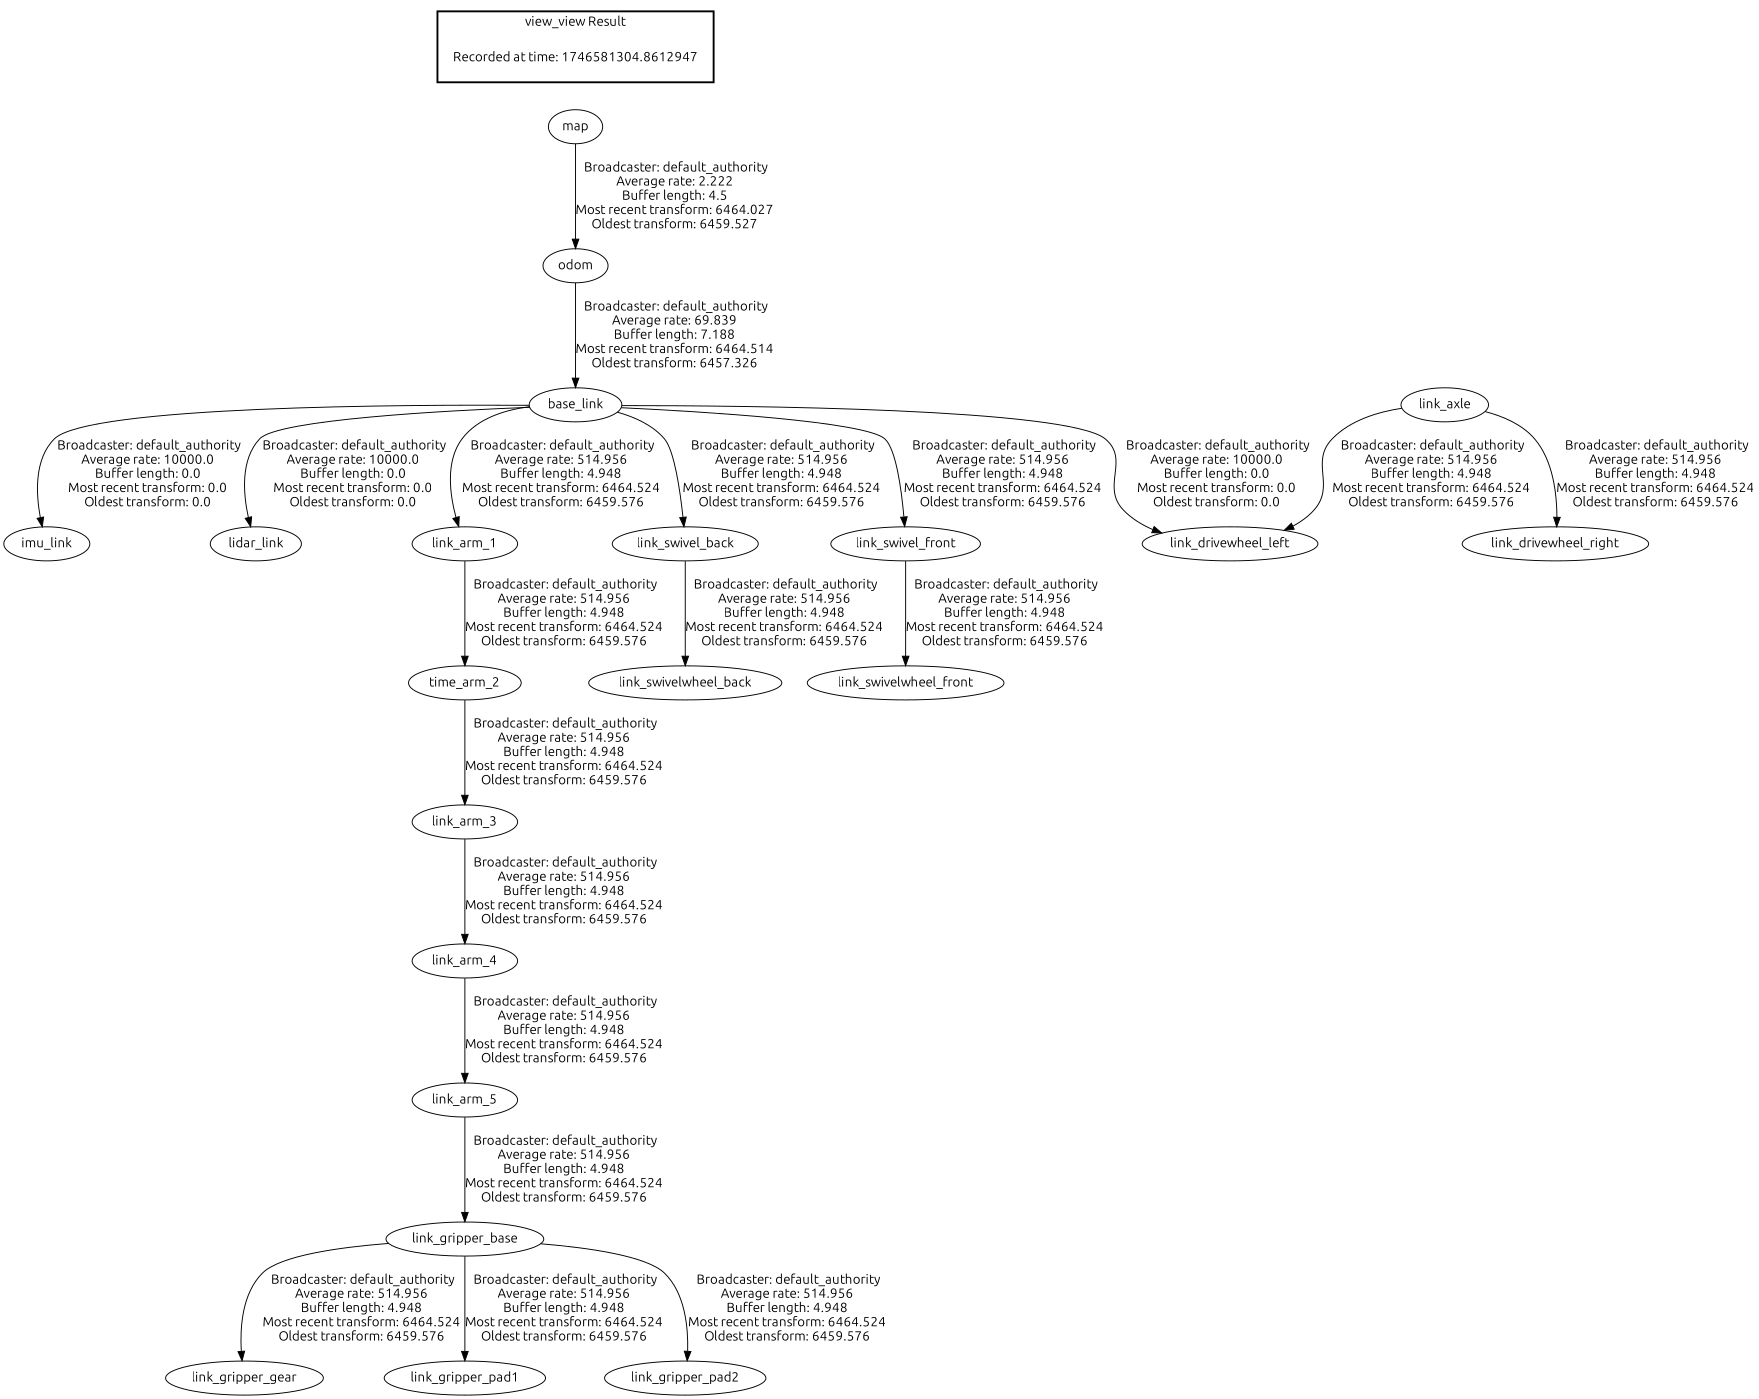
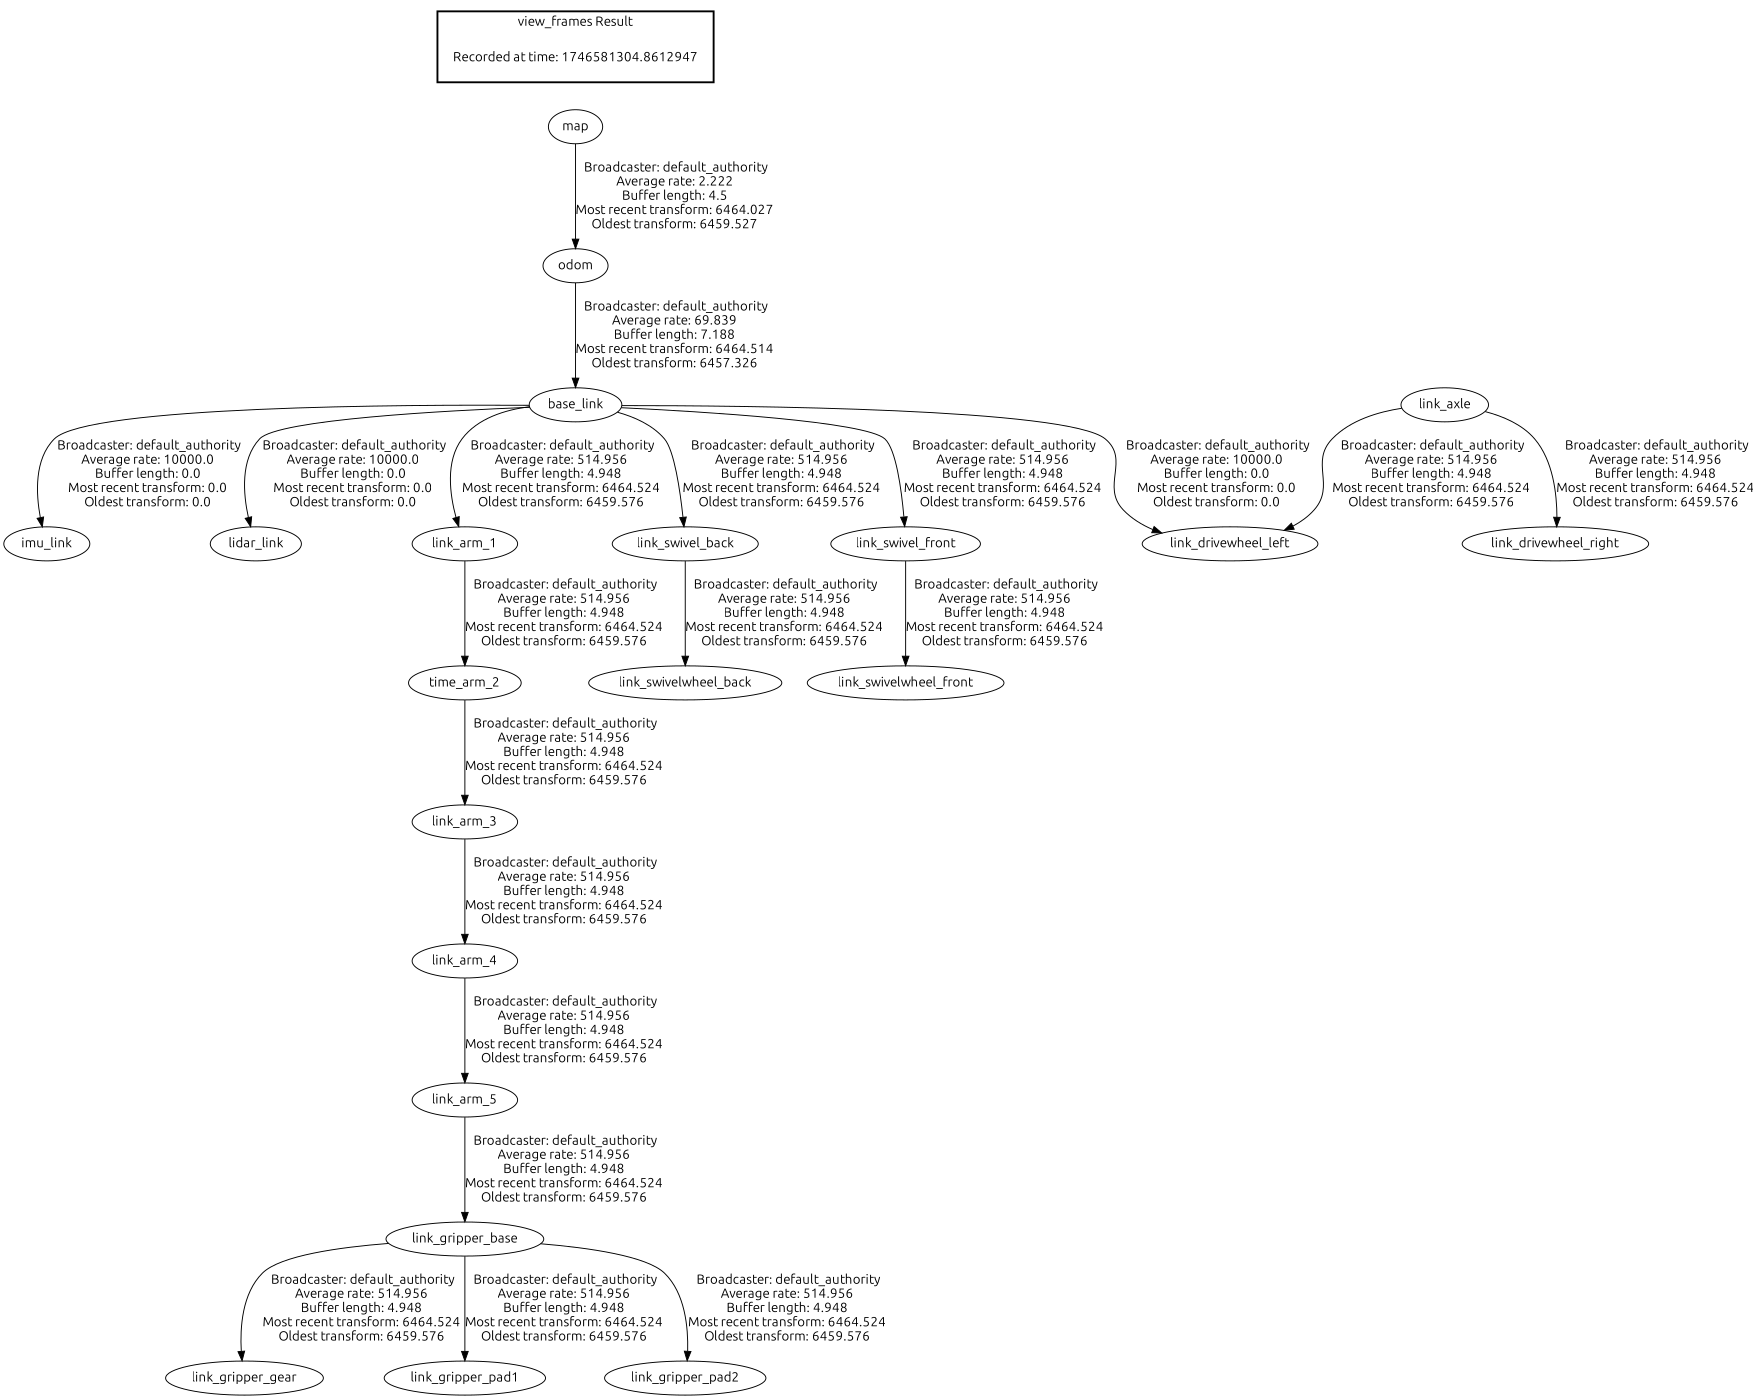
(576, 22) -> (576, 22)
